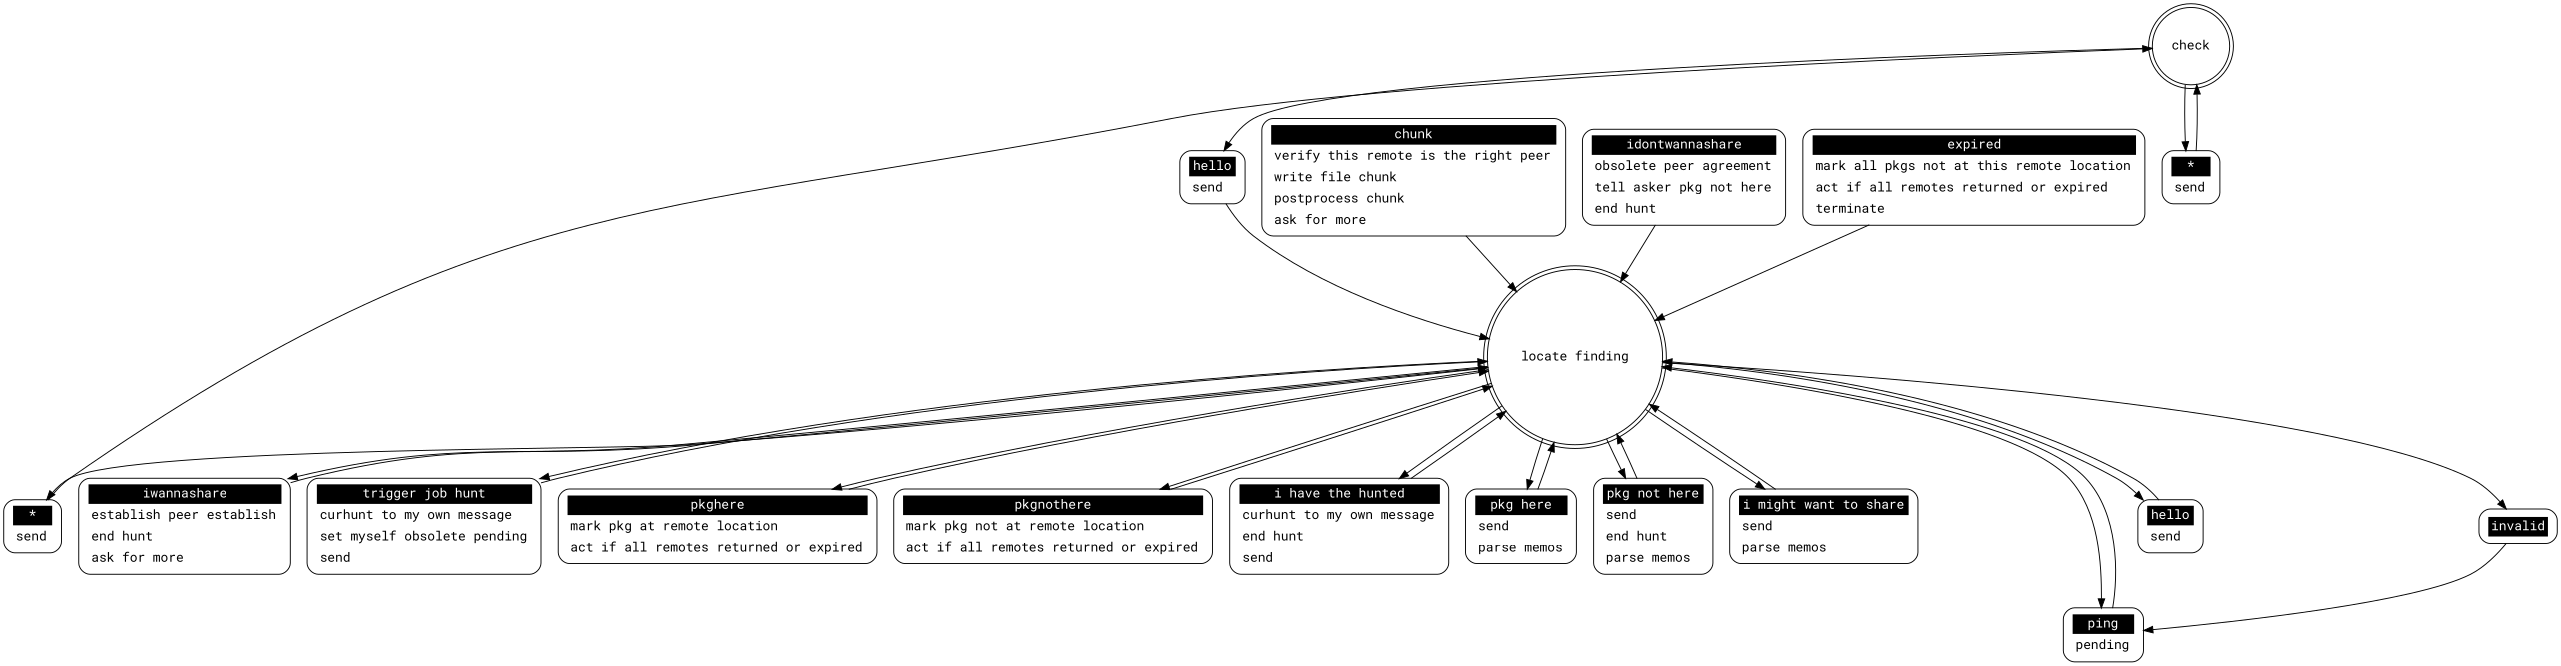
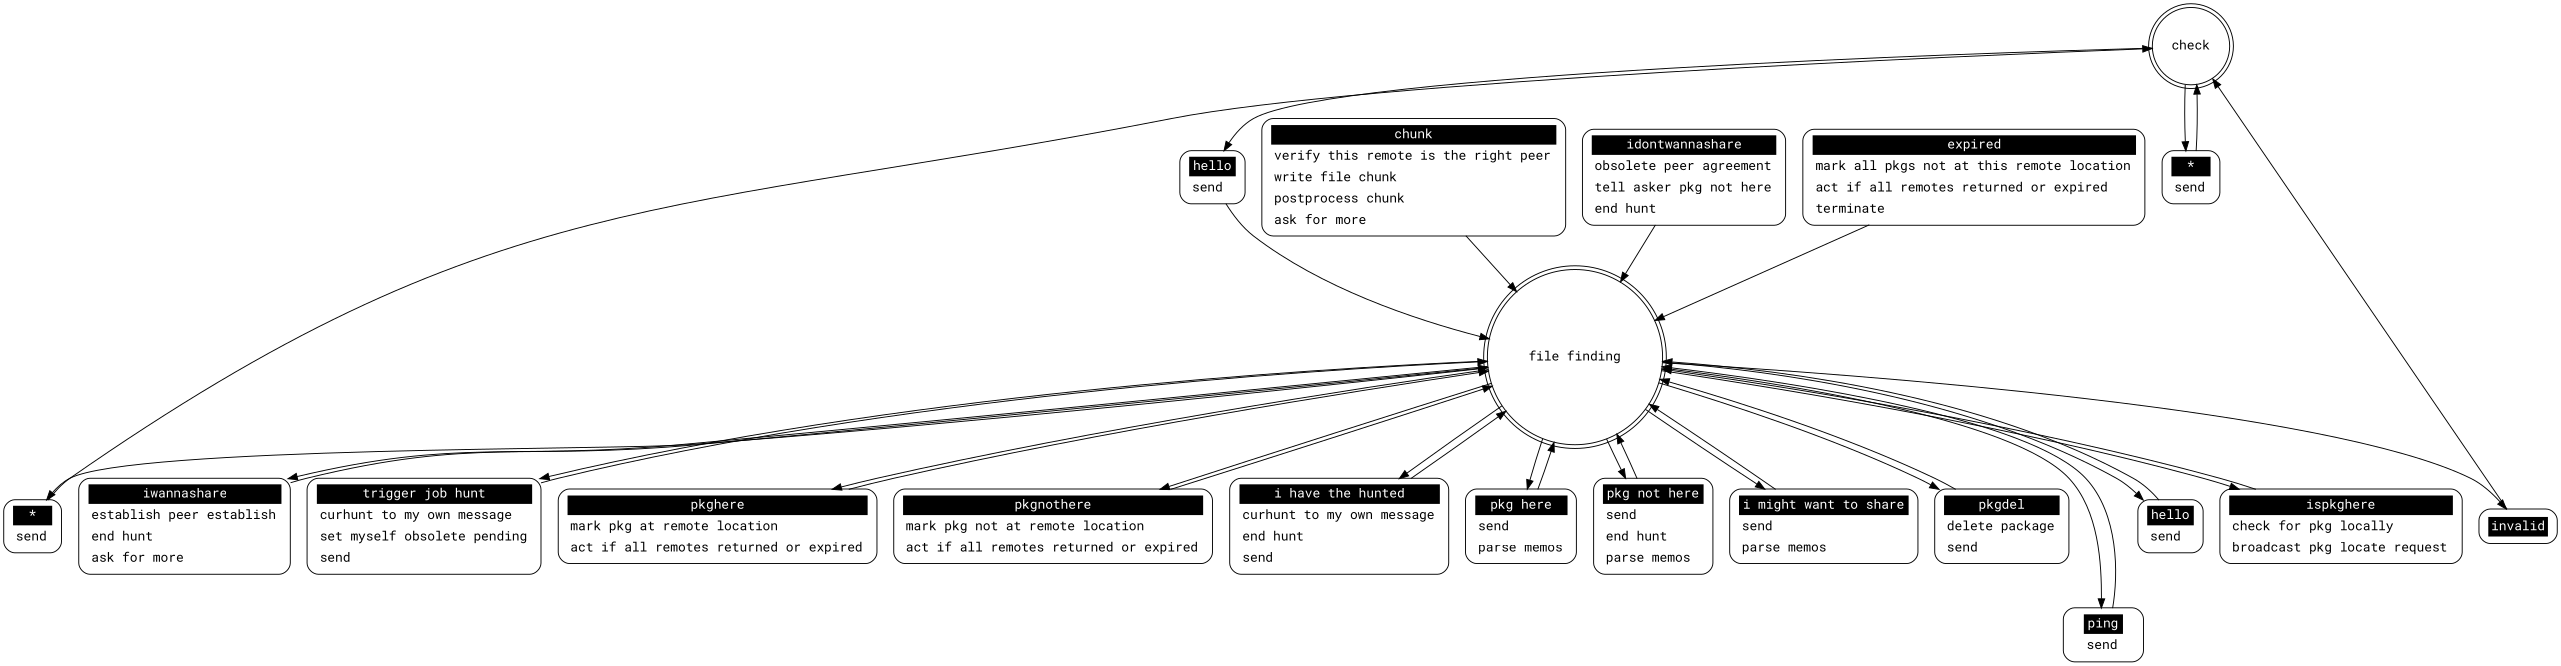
(1575, 357) -> (1575, 357)
none -> (2002, 526)
none -> (2341, 526)
(2337, 607) -> (2363, 298)
(2102, 645) -> (2102, 645)
